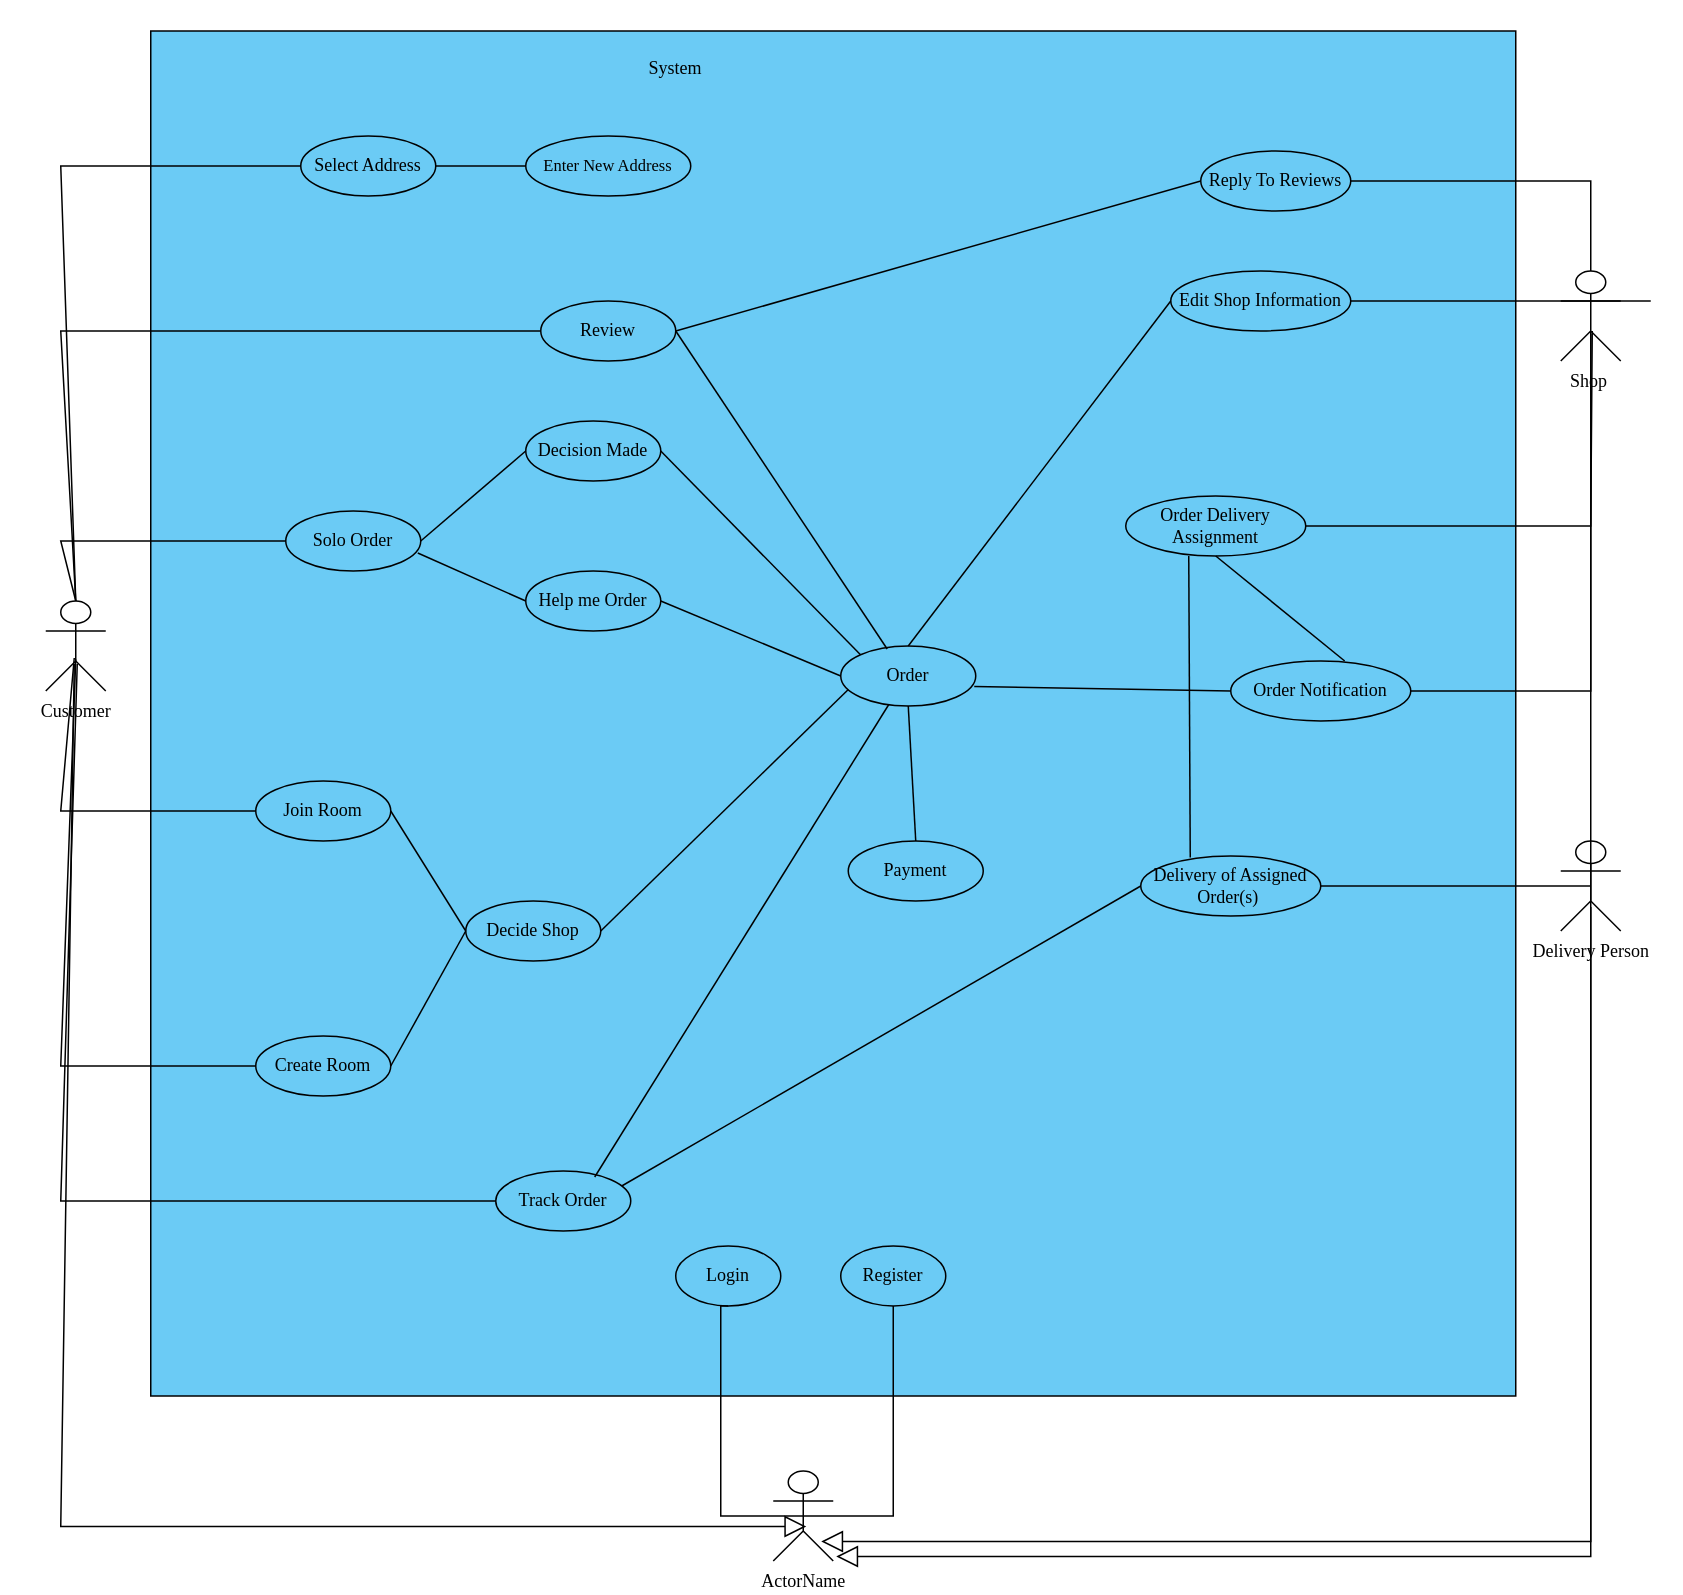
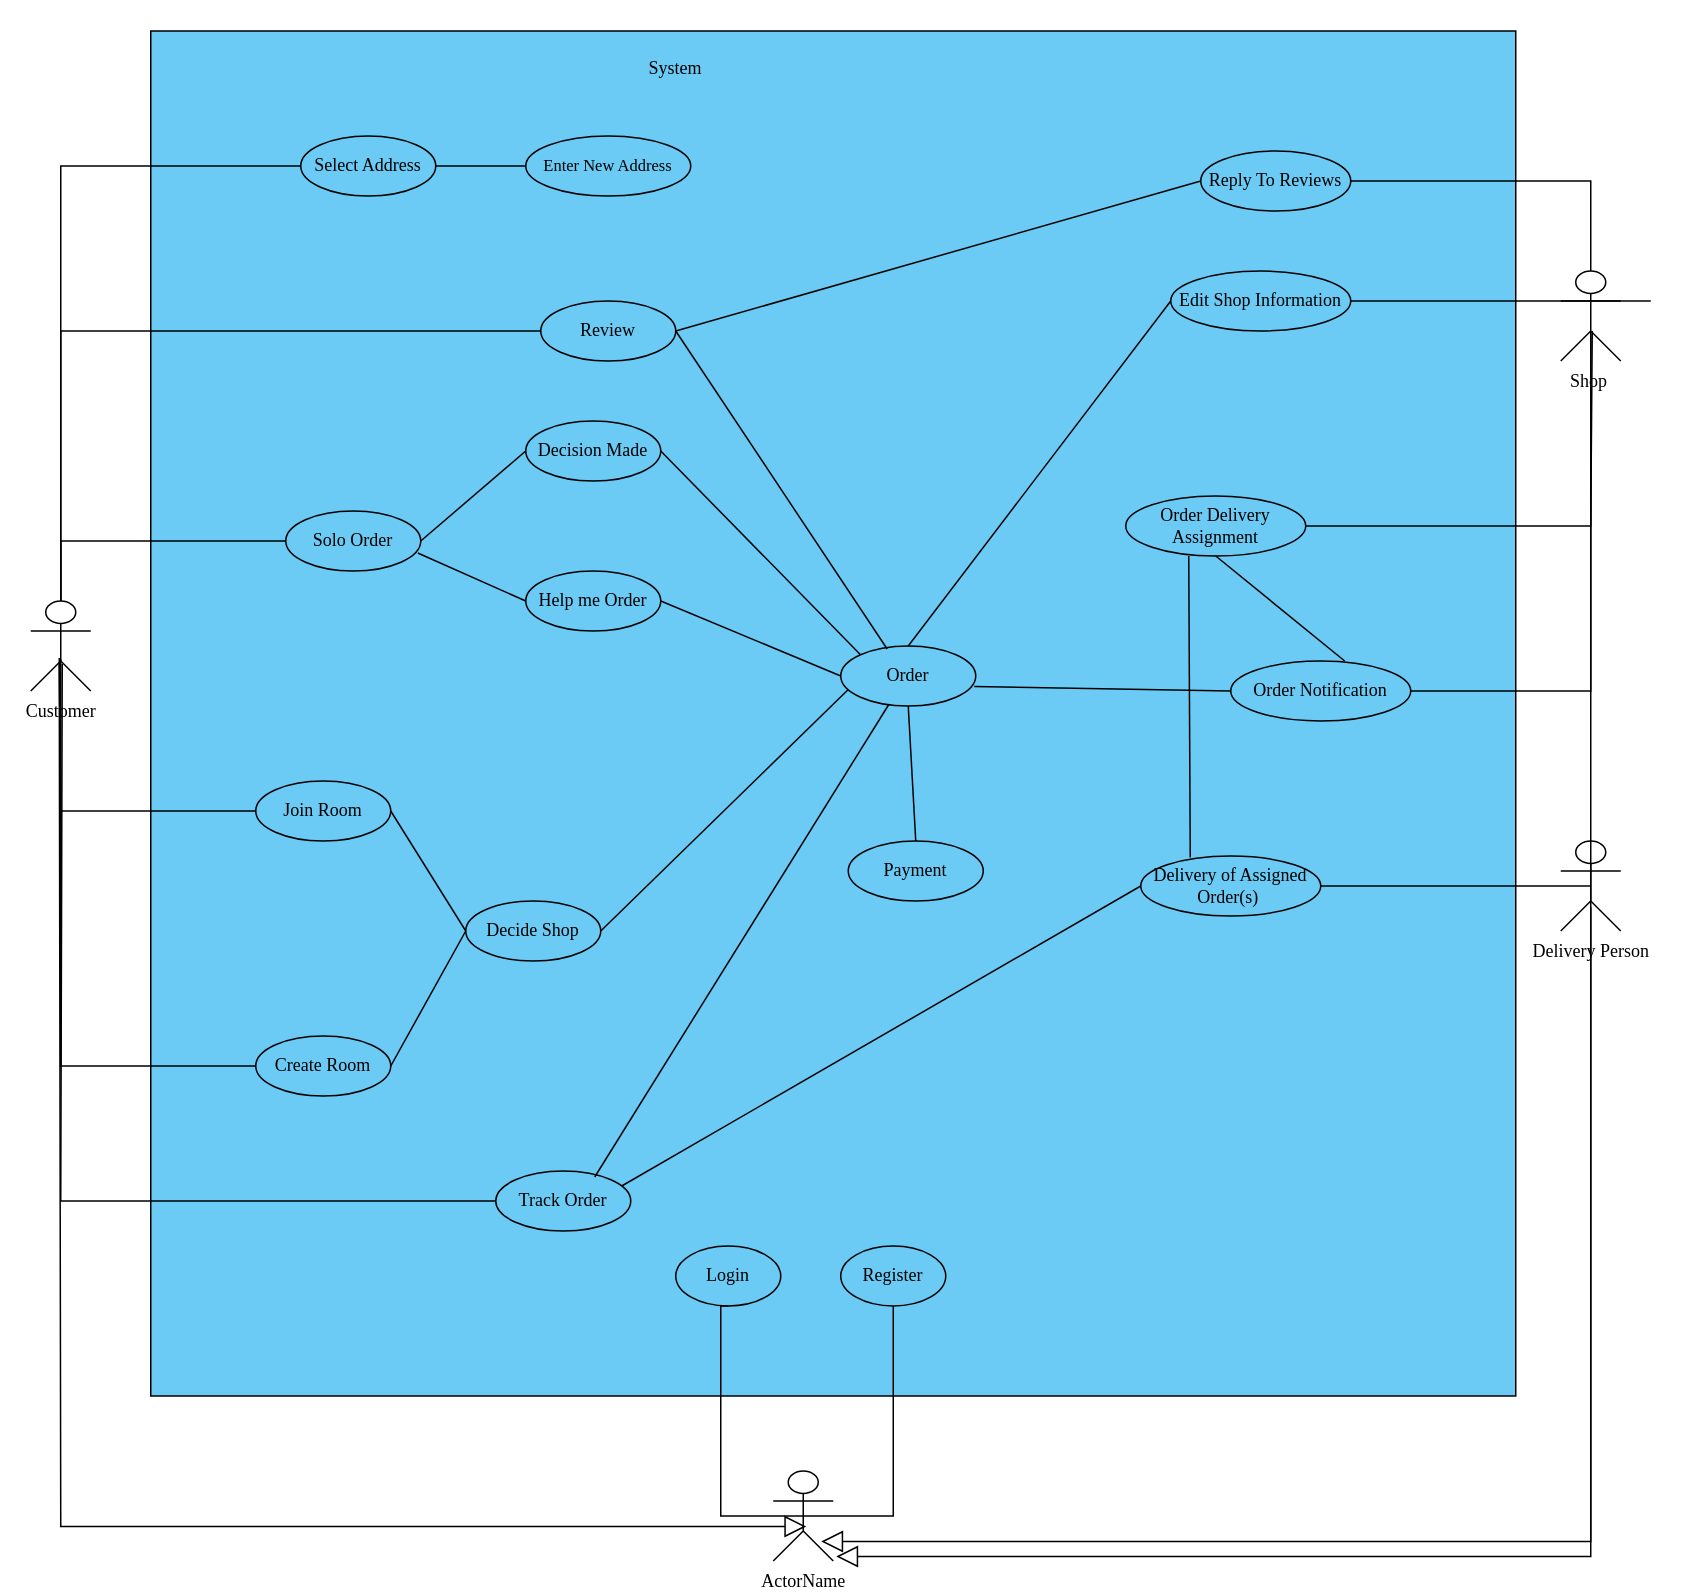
(76, 646) -> (61, 646)
